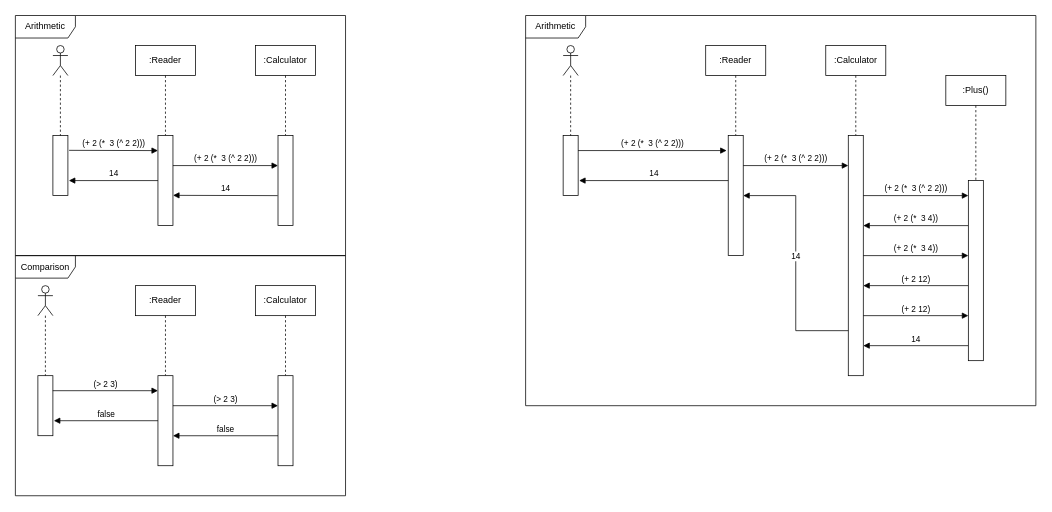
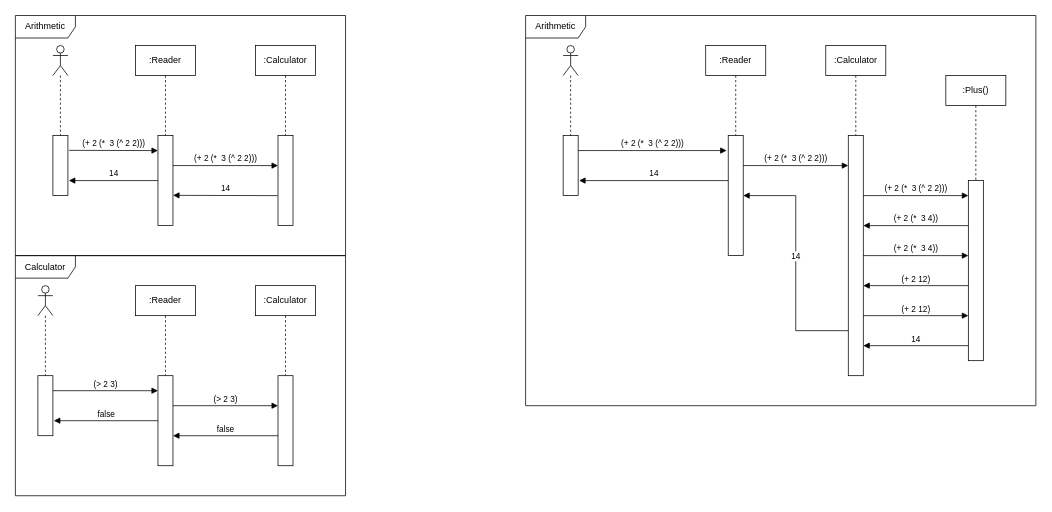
(45, 267) -> (45, 267)
